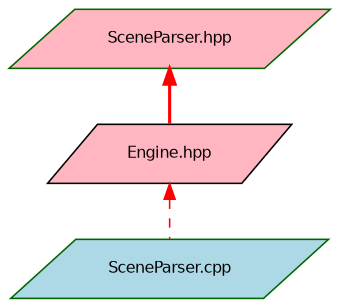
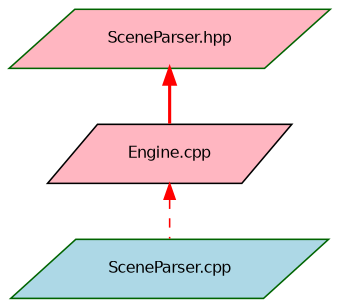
(170, 154) -> (170, 154)
